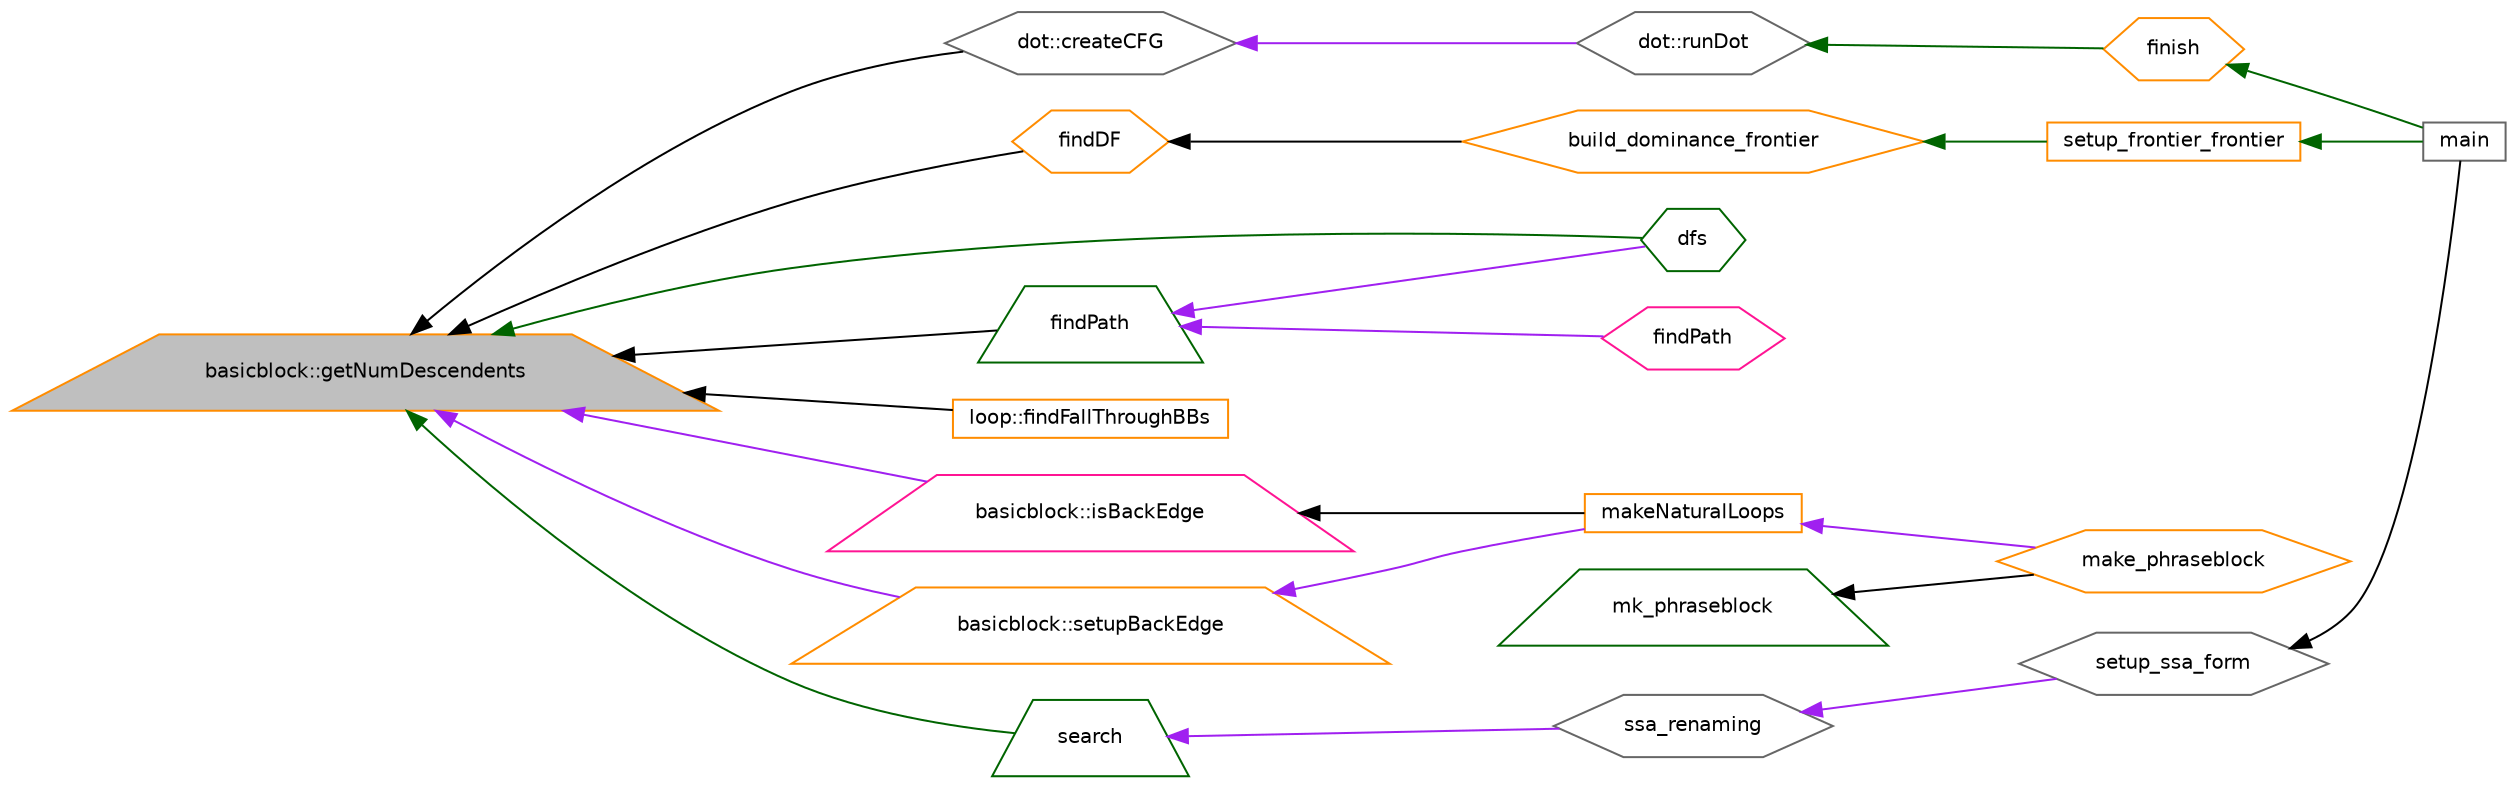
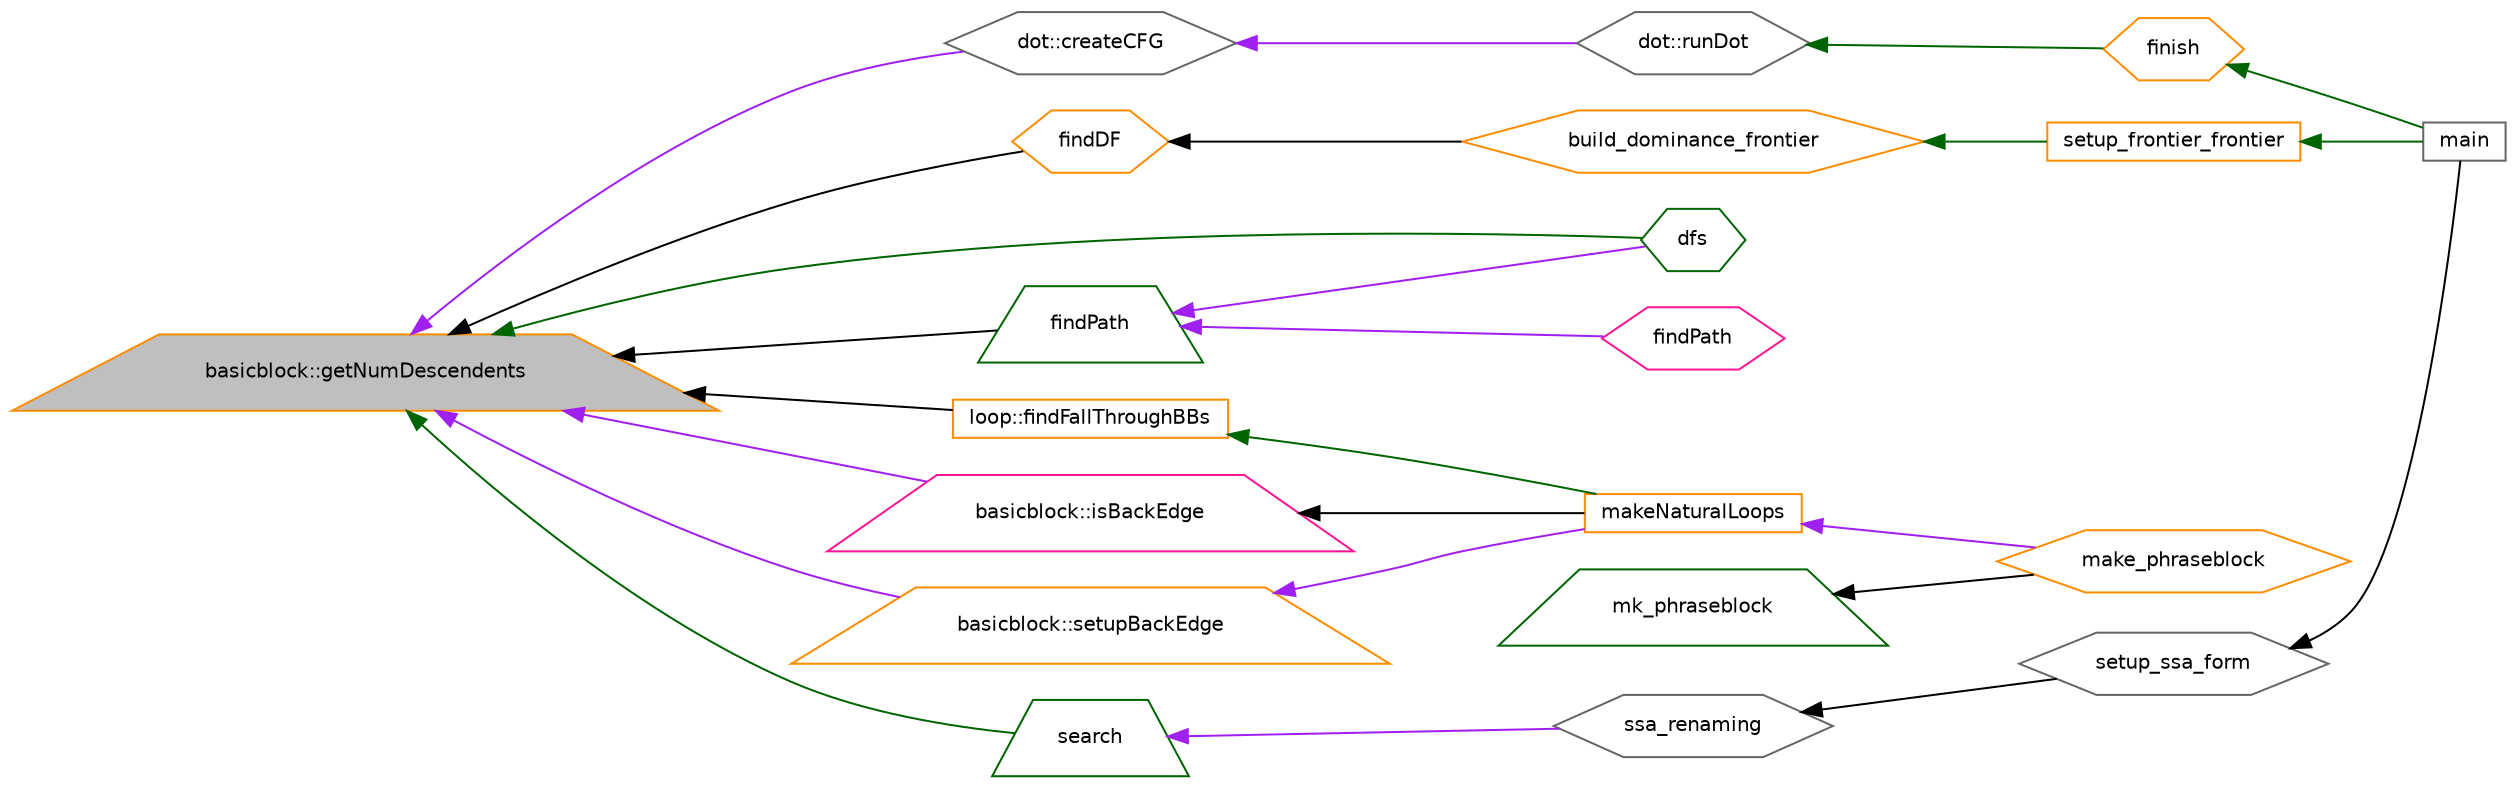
(676, 147) -> (676, 147)
none -> (1423, 462)
(1939, 694) -> (1939, 694)
